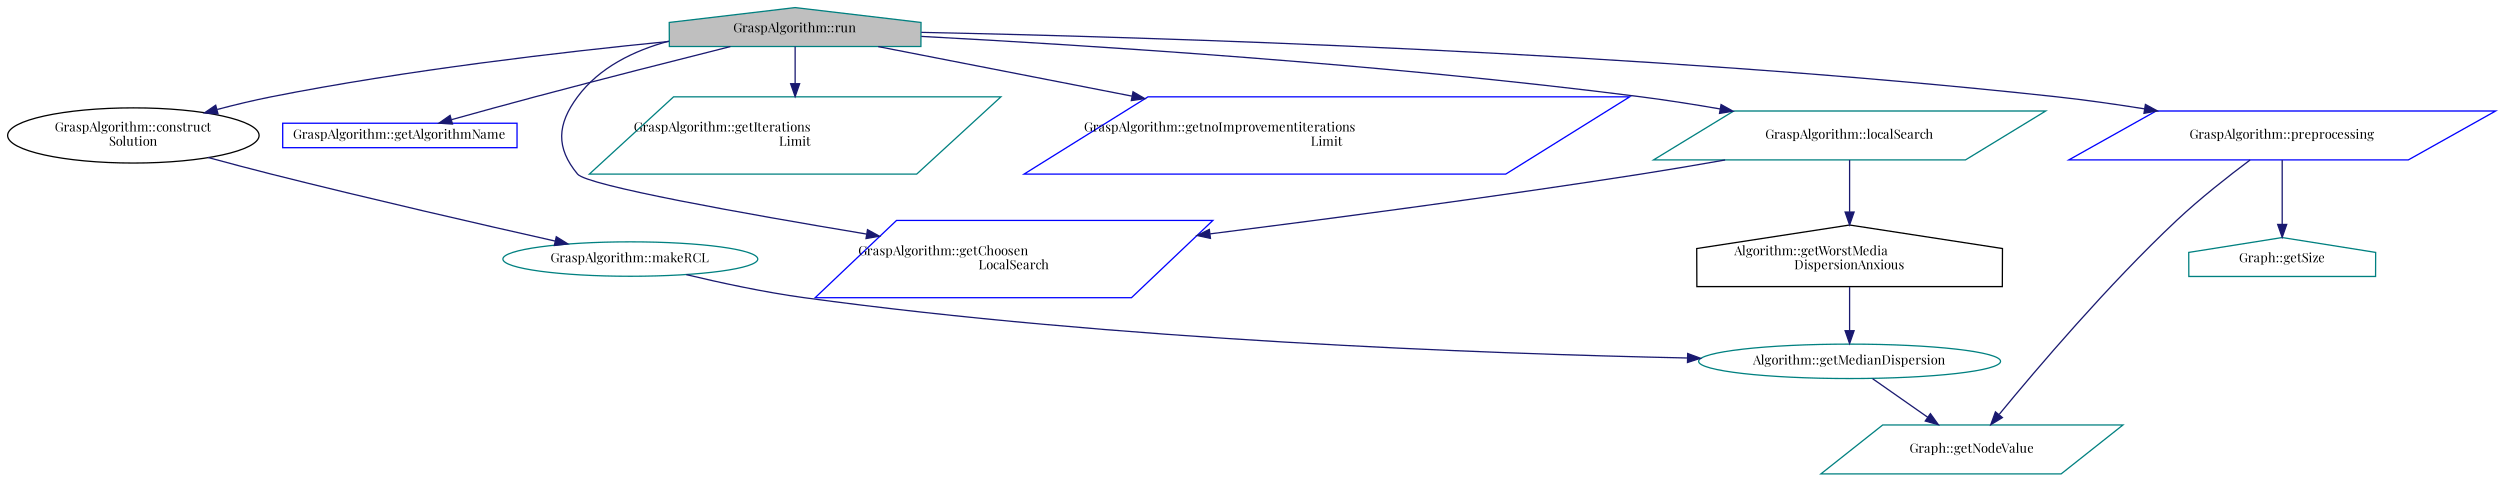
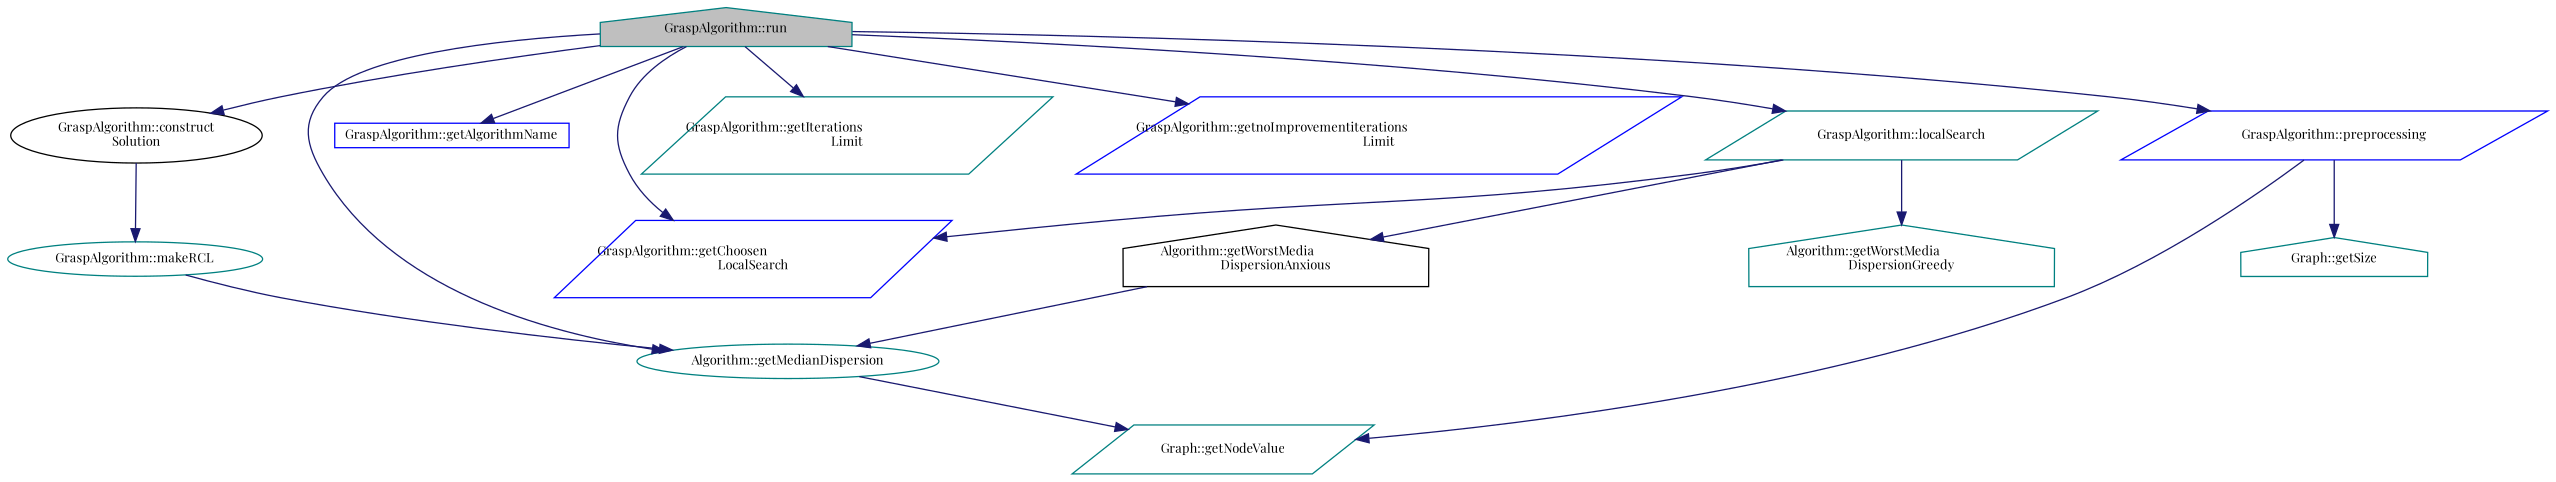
none -> (327, 179)
none -> (1902, 259)
